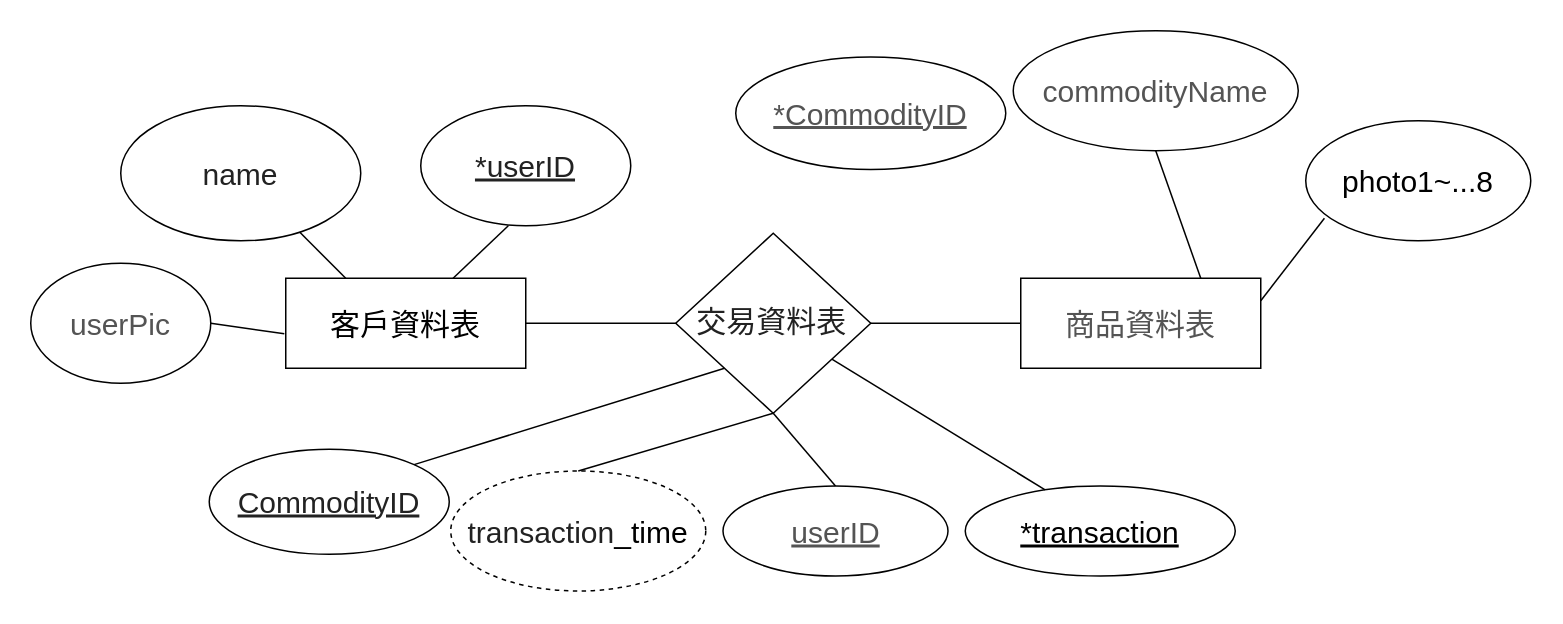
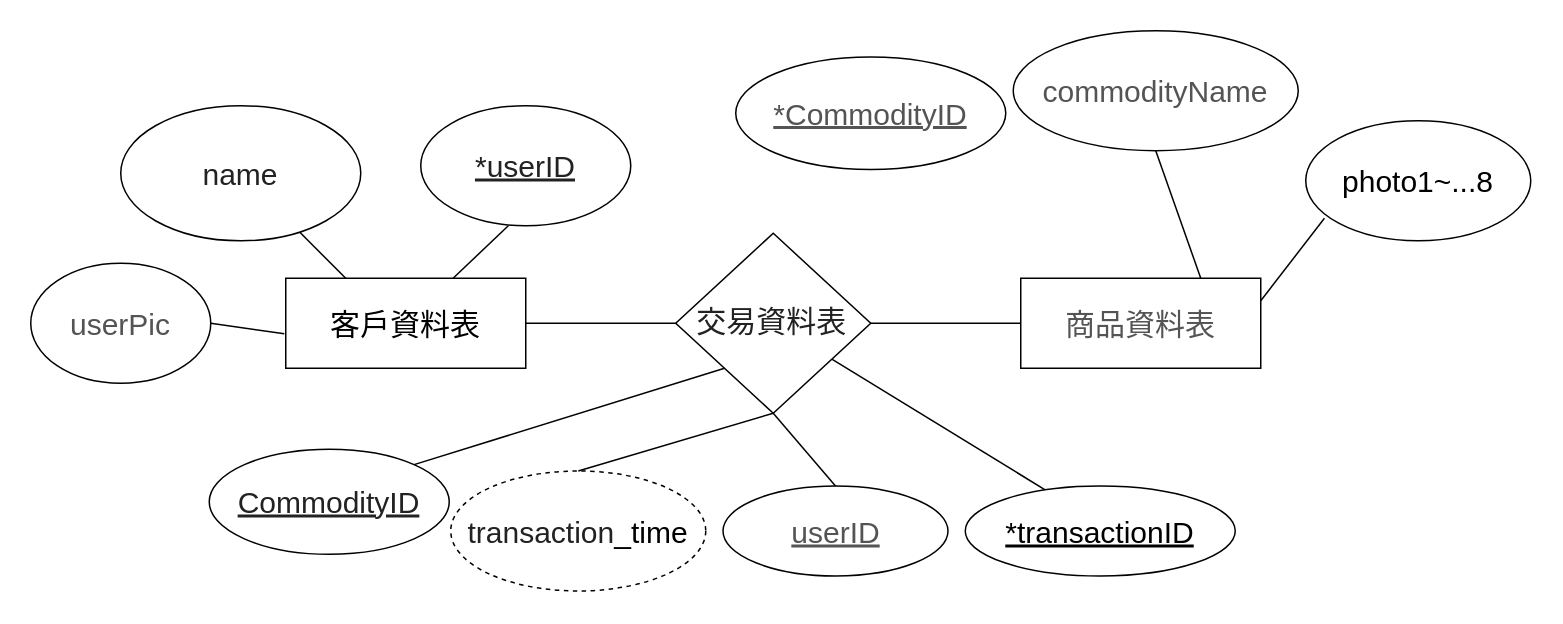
(1100, 532) -> (1100, 532)
